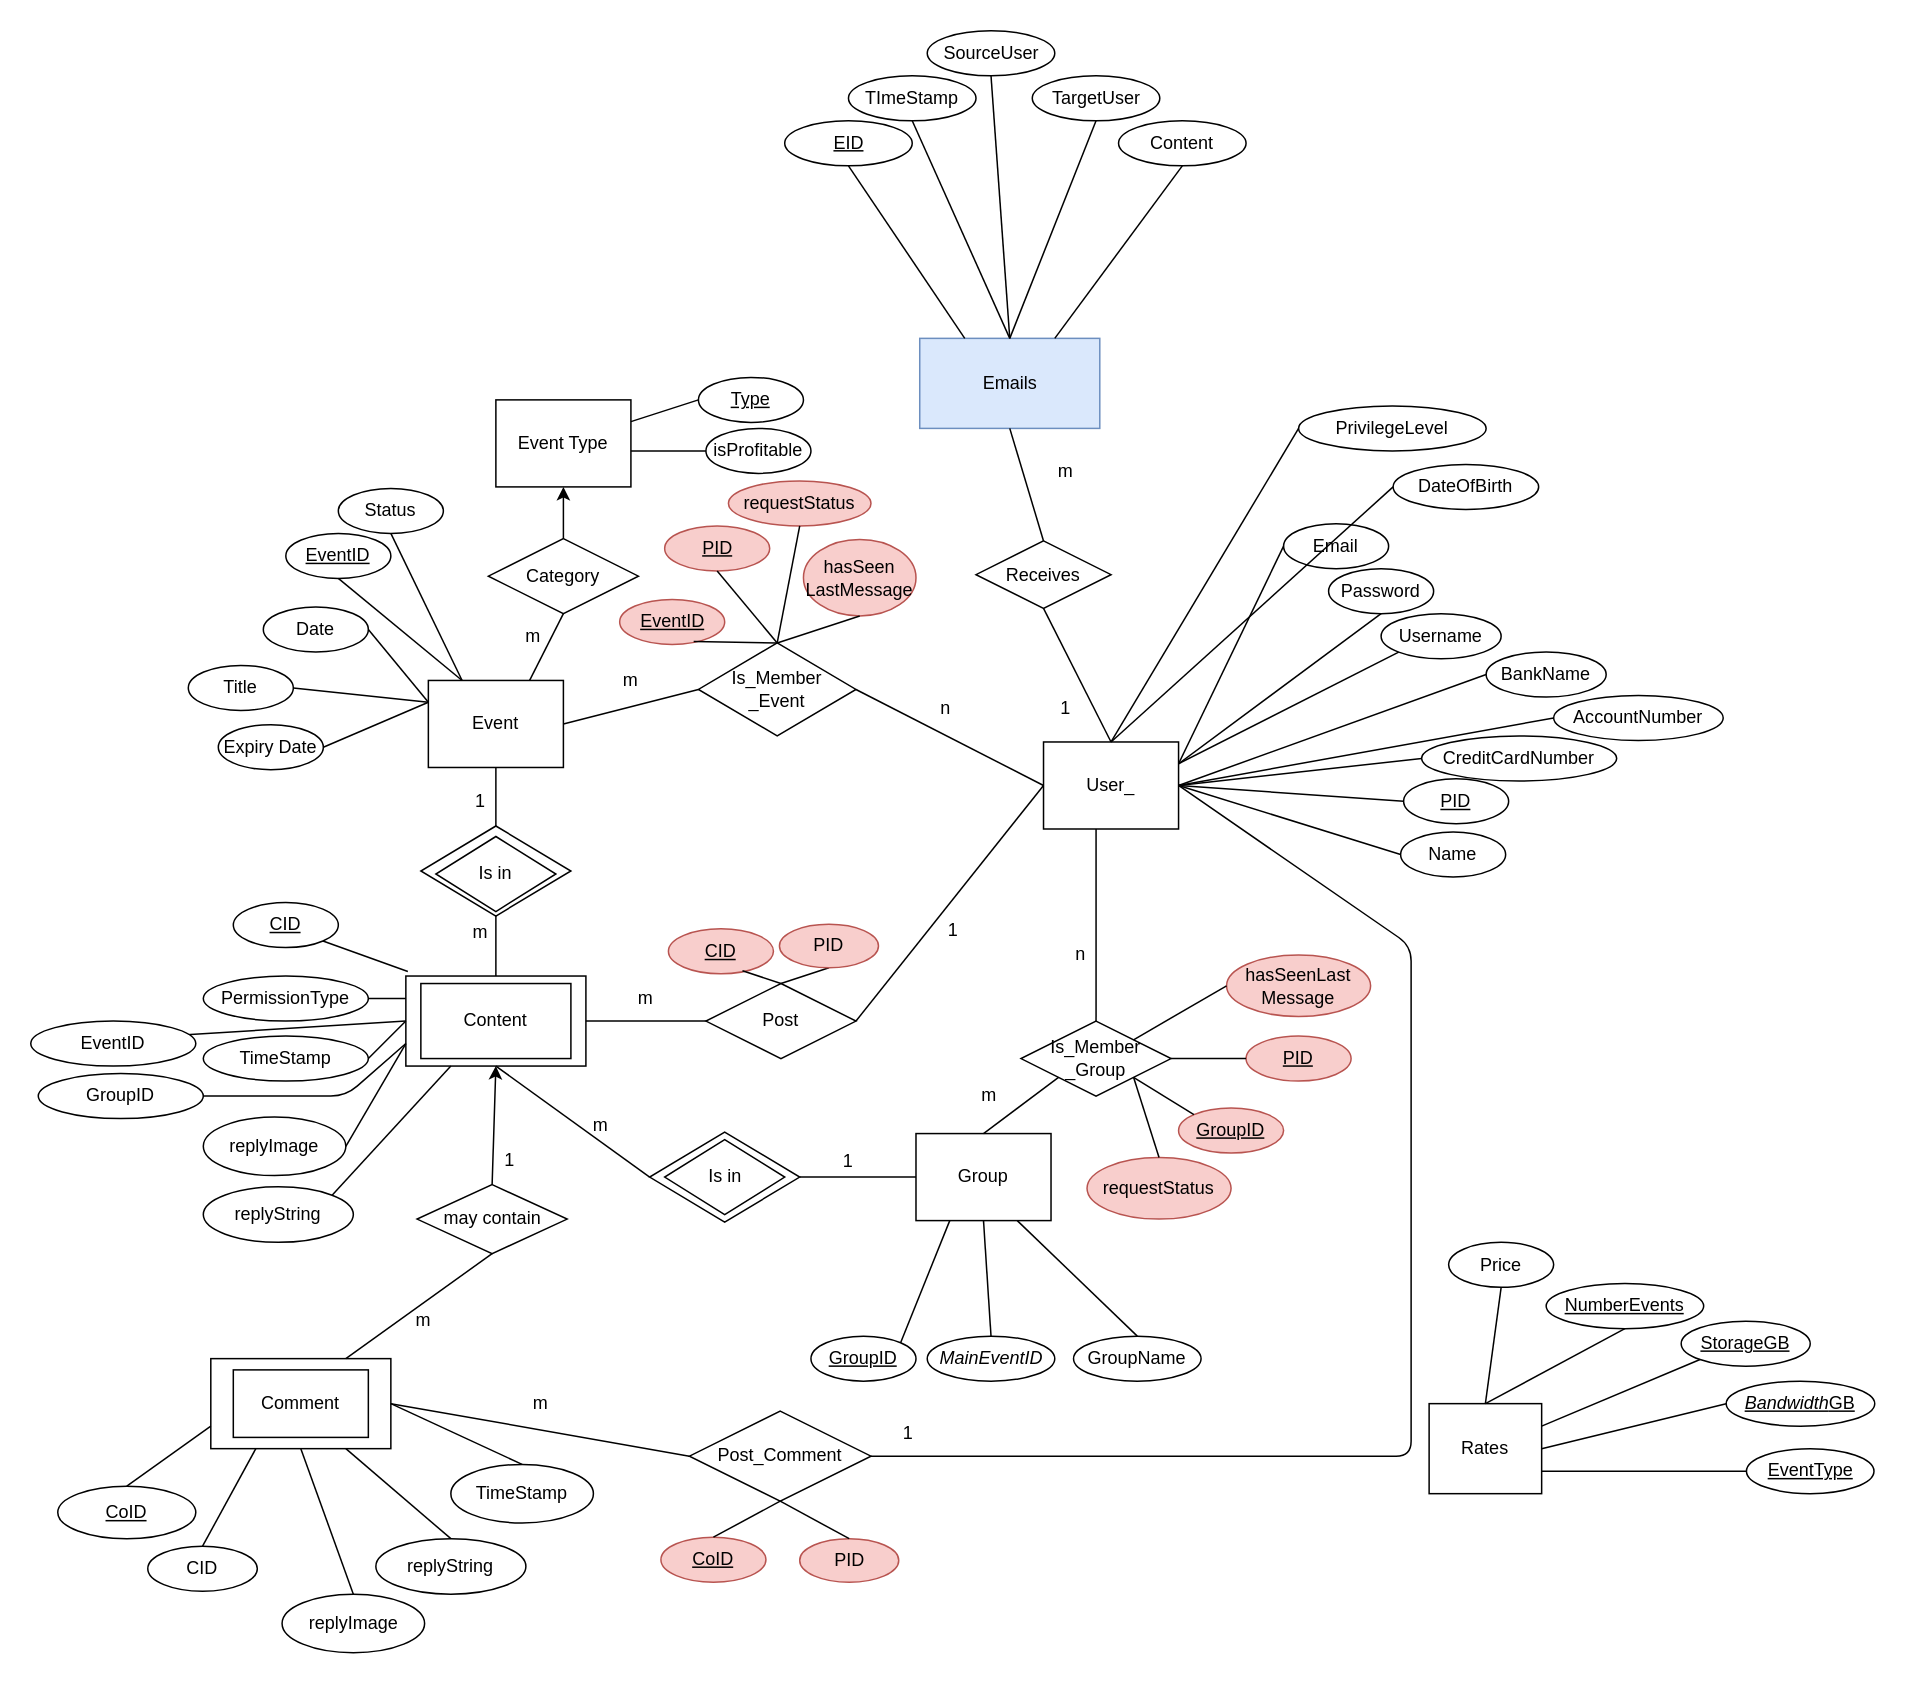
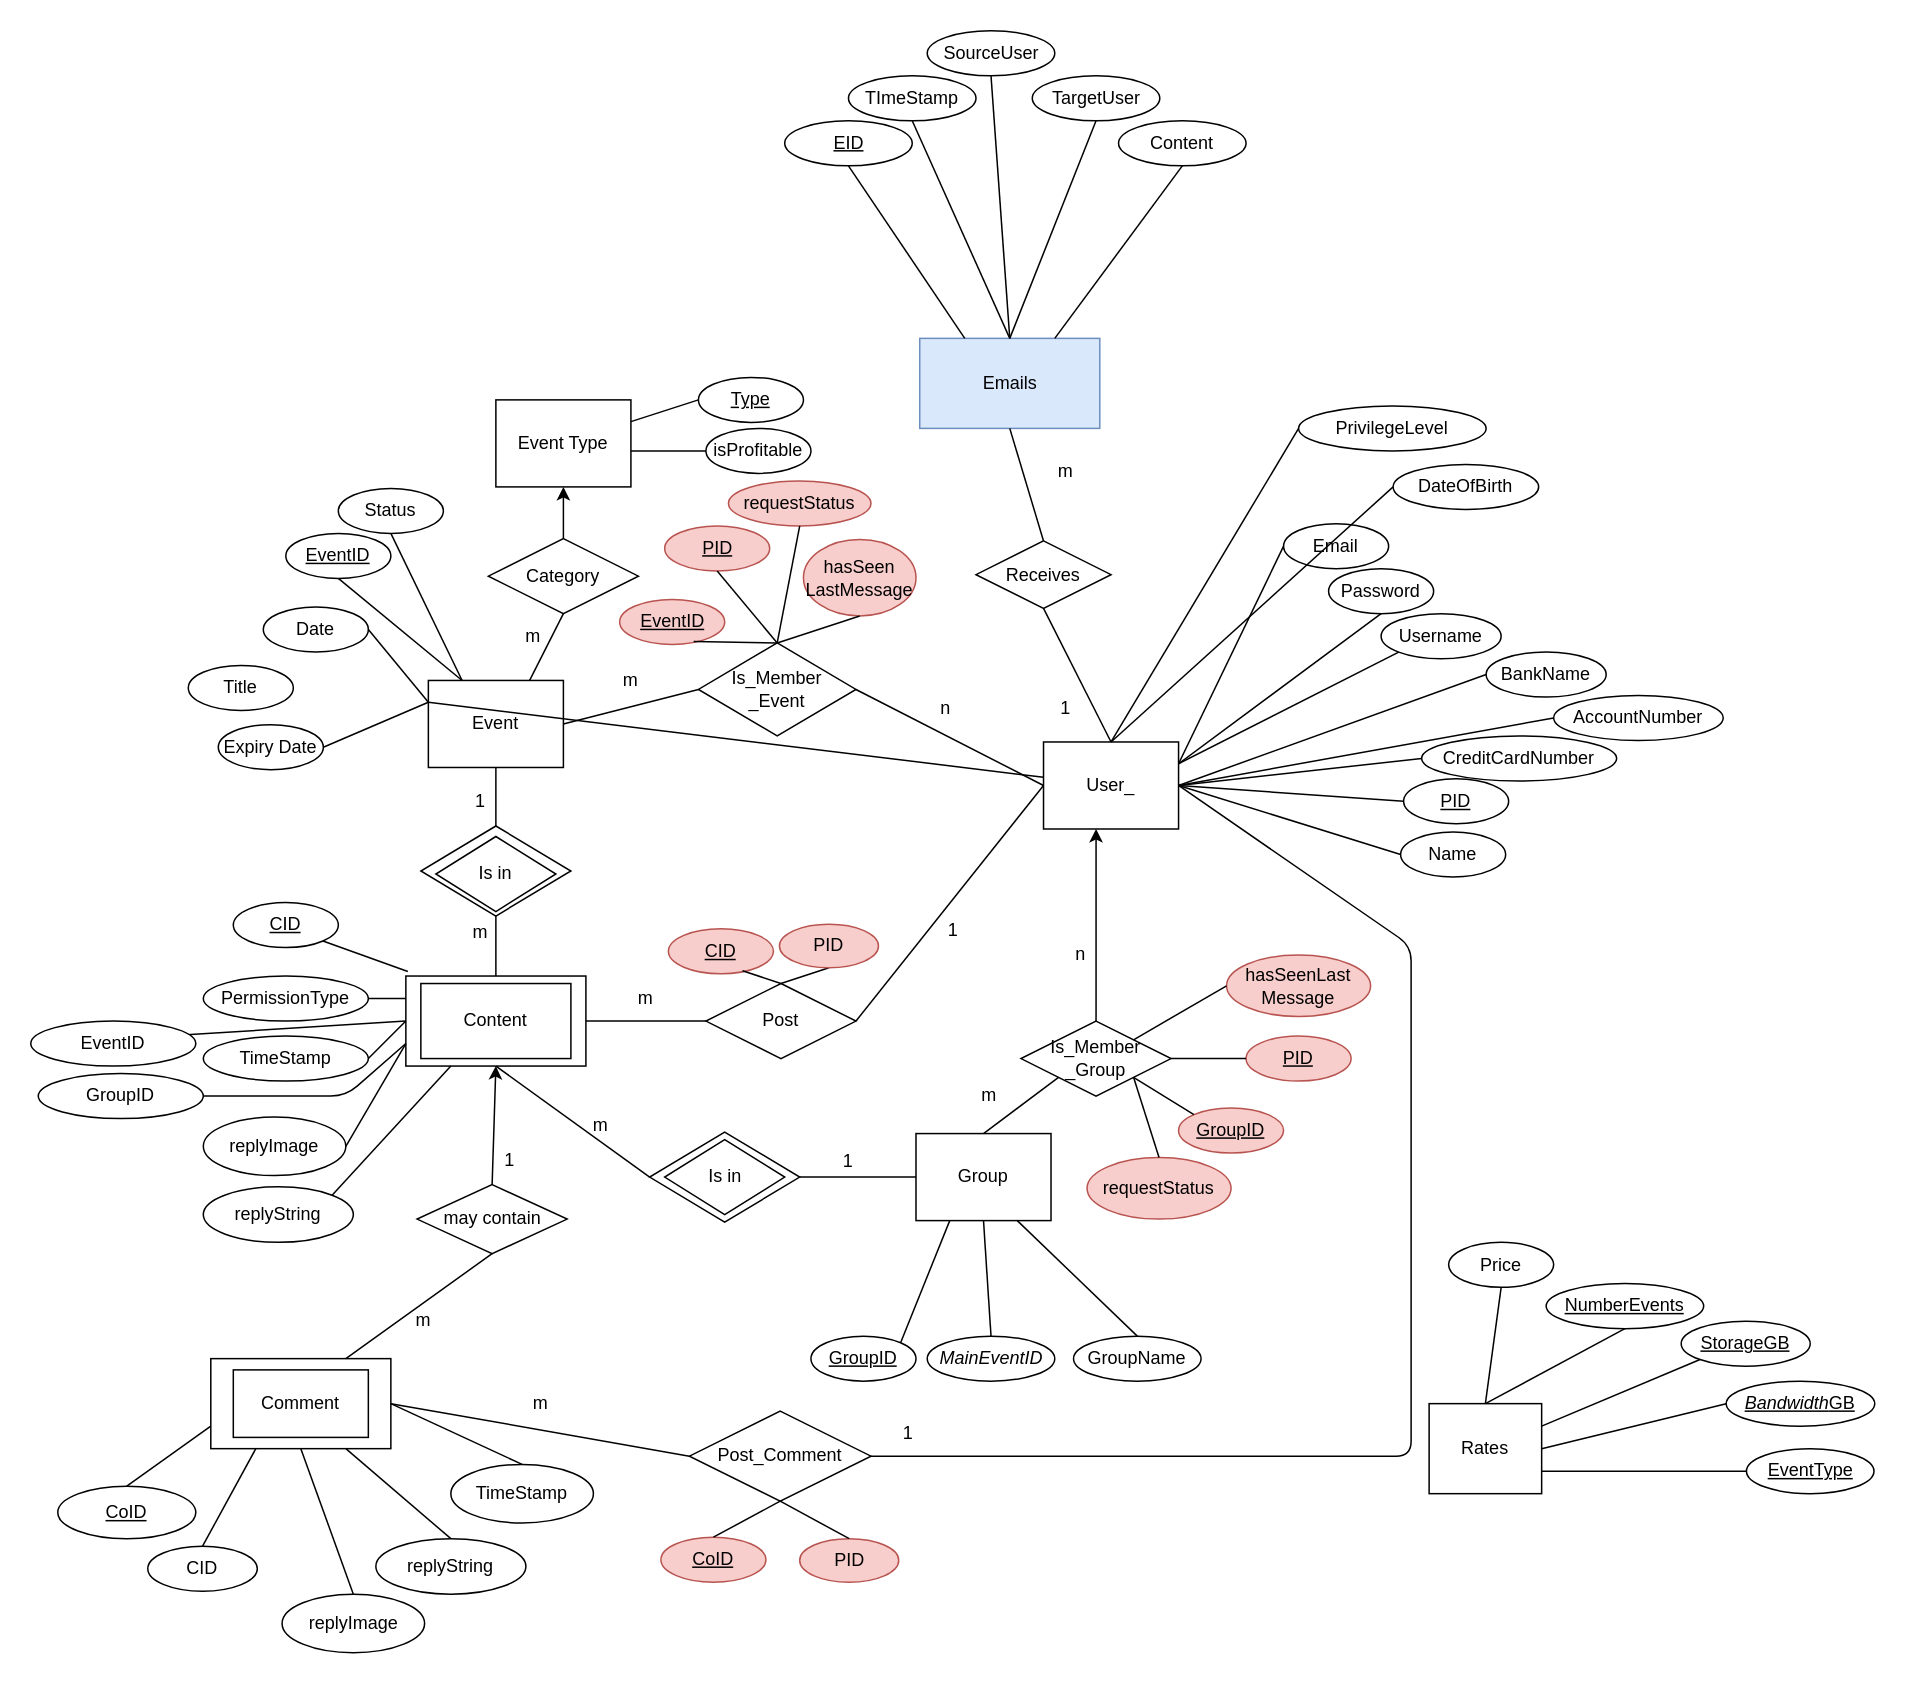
(361, 695) -> (799, 747)
(1096, 836) -> (1096, 840)
